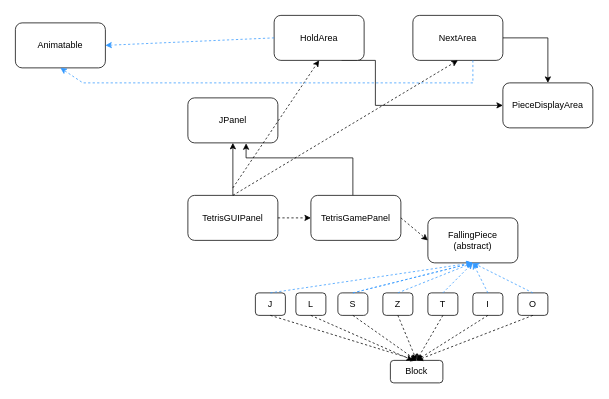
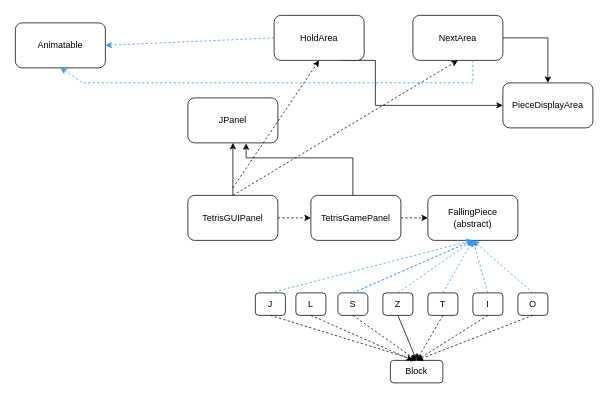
(473, 240) -> (473, 218)
(406, 335) -> (406, 335)
